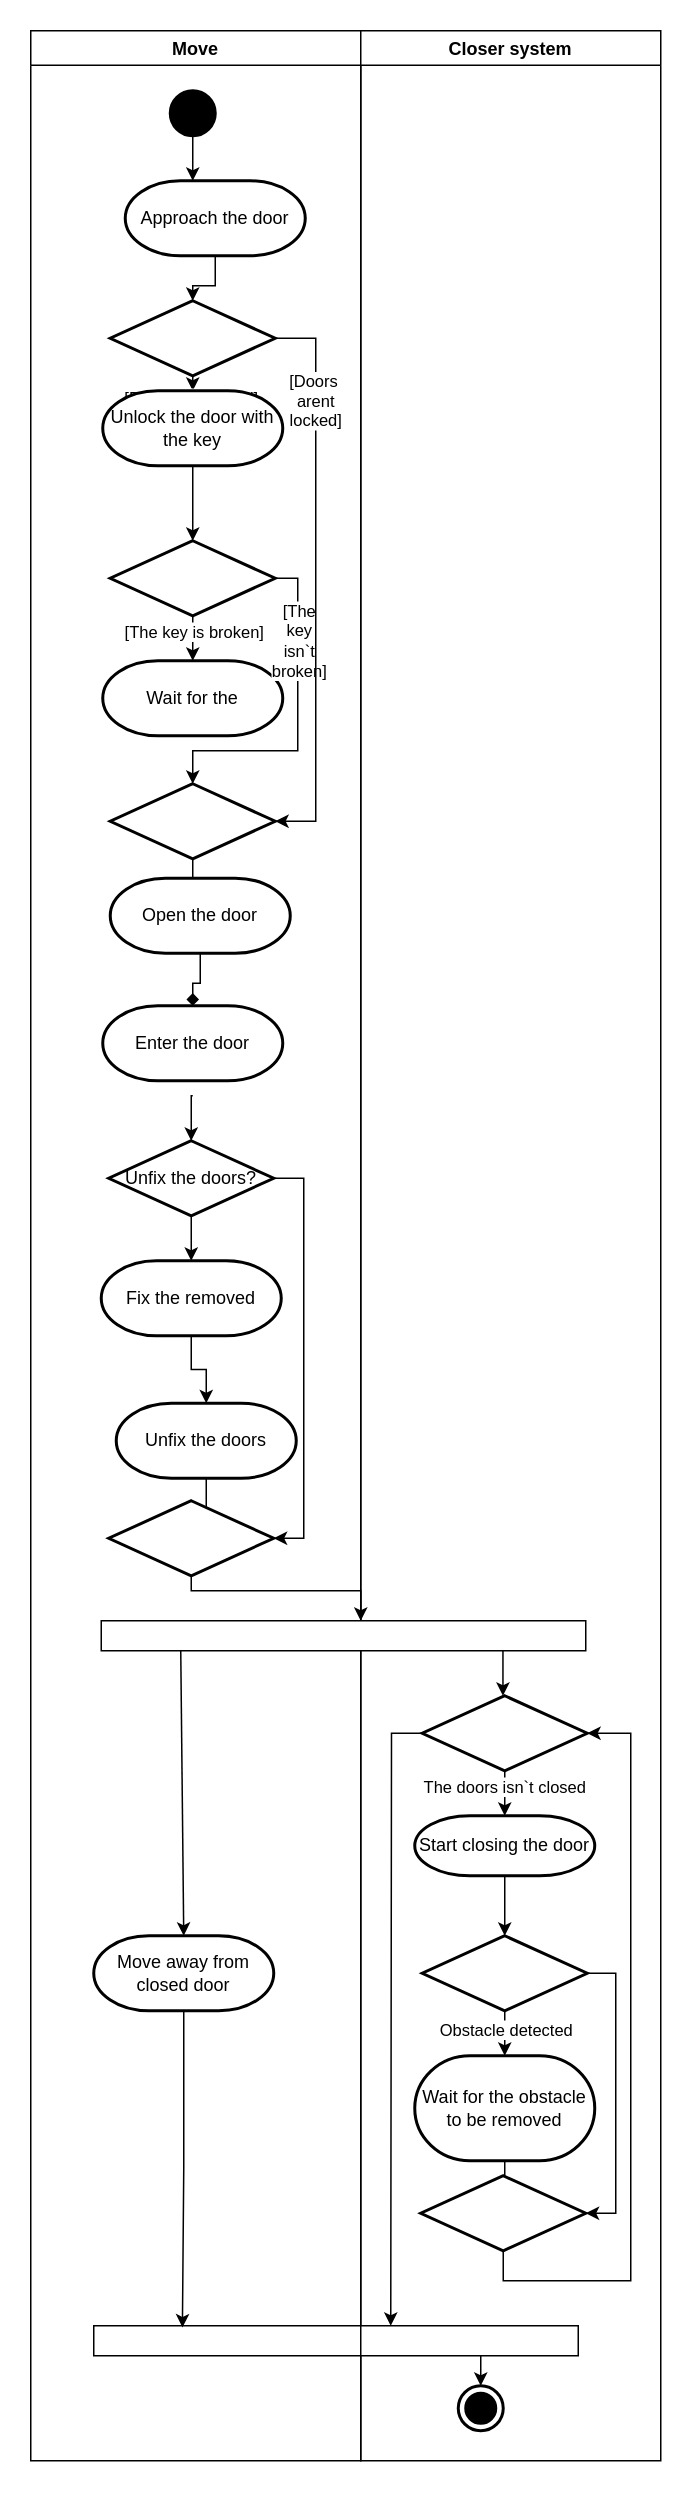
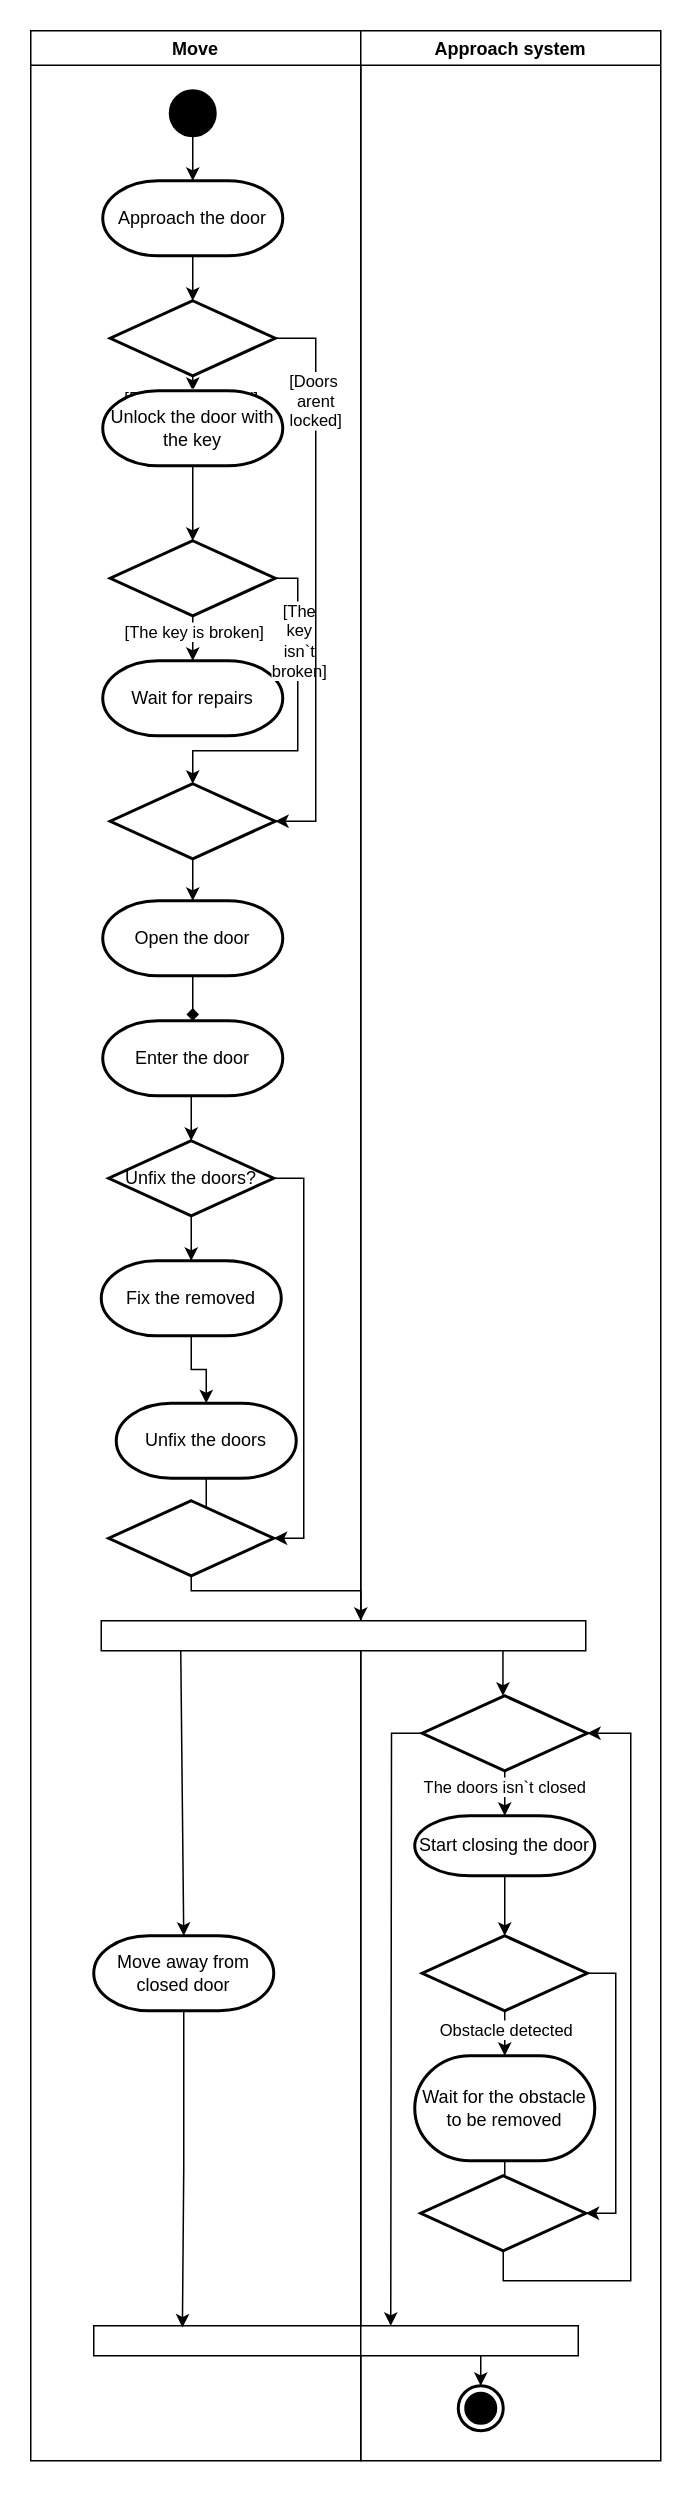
(510, 49) -> (510, 49)
(215, 218) -> (193, 218)
(193, 698) -> (193, 698)
(200, 916) -> (193, 938)
(193, 1043) -> (193, 1058)
